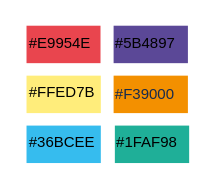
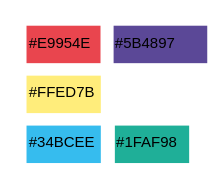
(151, 44) -> (161, 44)
(151, 94) -> none
(59, 143) -> (59, 143)
